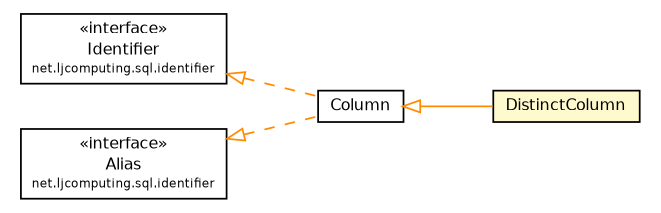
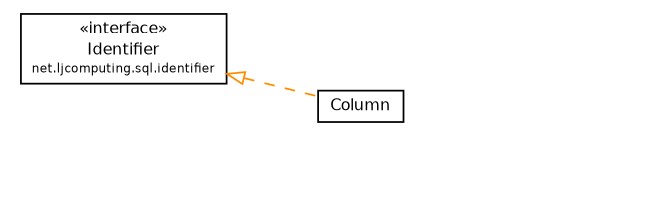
(566, 106) -> none
(124, 164) -> none
